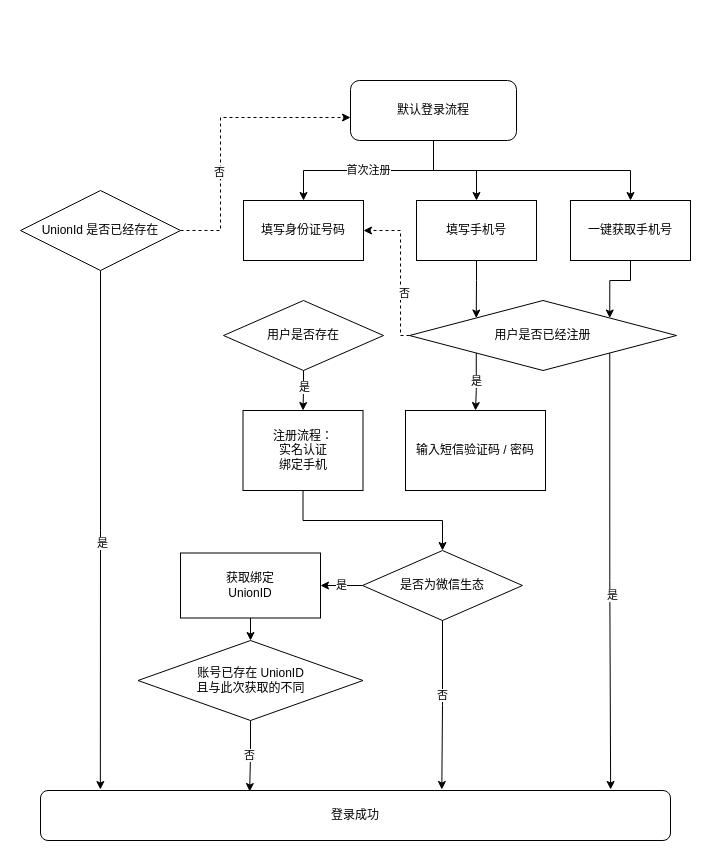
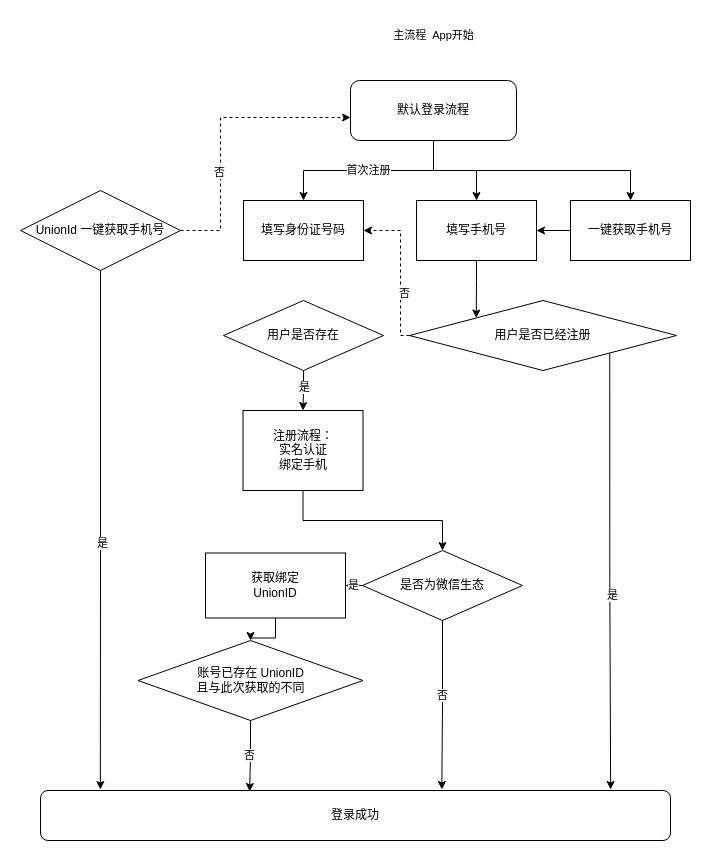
none -> (434, 36)
(101, 231) -> (101, 231)
(615, 281) -> (552, 231)
(476, 378) -> none
(476, 451) -> none
(251, 586) -> (276, 586)
